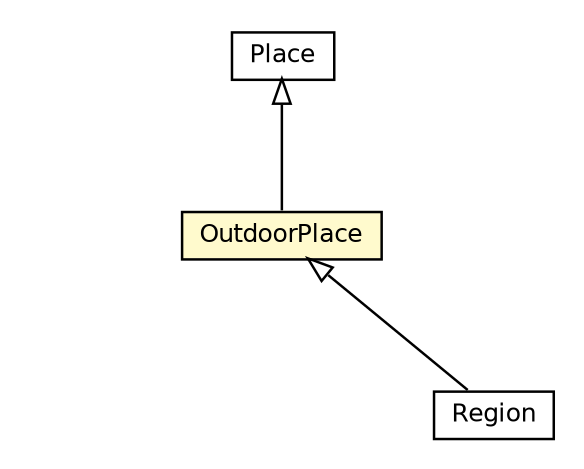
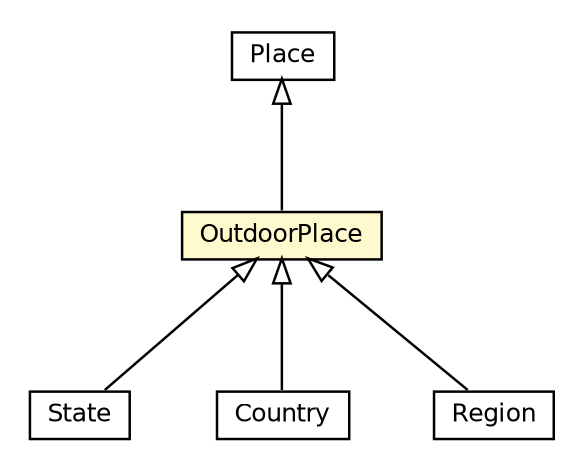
none -> (80, 414)
none -> (282, 414)
